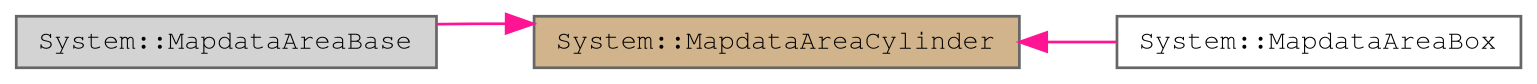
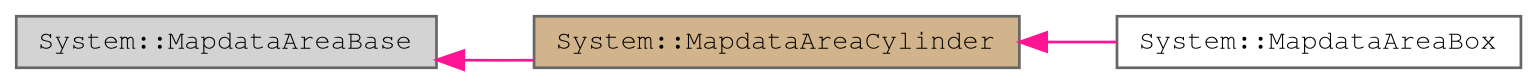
(471, 24) -> (499, 60)
